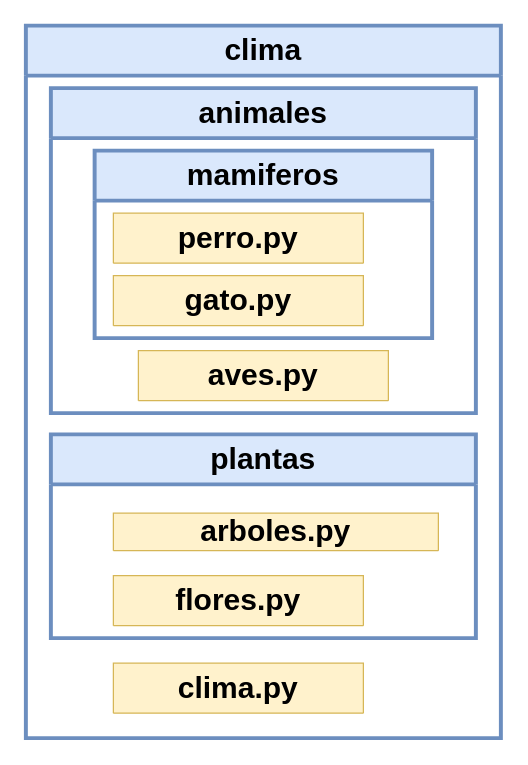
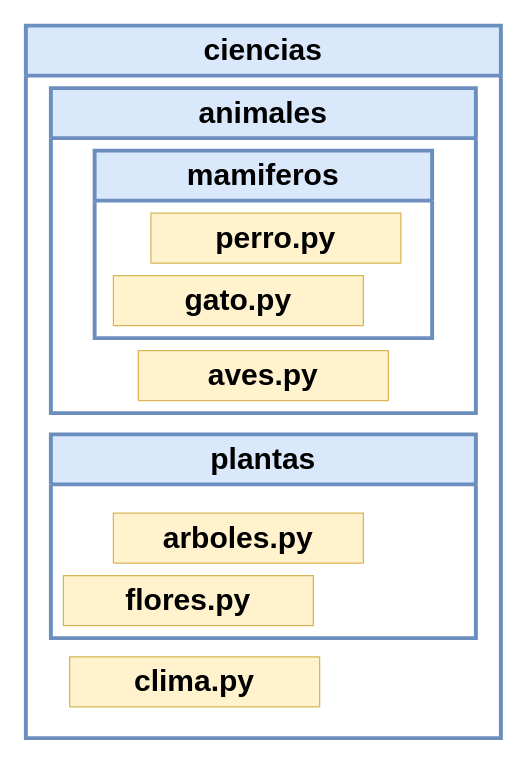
(263, 51) -> (263, 51)
(238, 238) -> (276, 238)
(276, 532) -> (238, 538)
(238, 601) -> (188, 601)
(238, 688) -> (194, 682)
